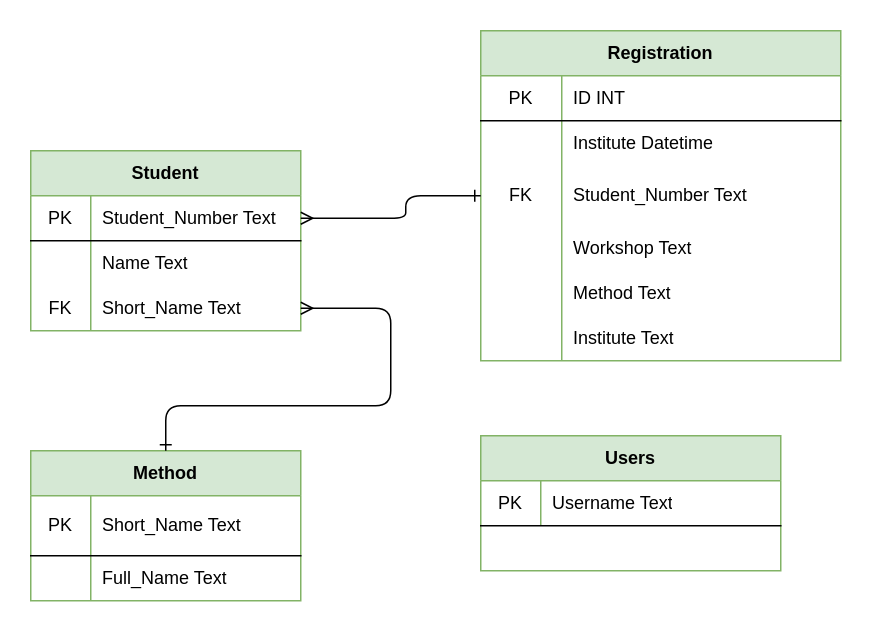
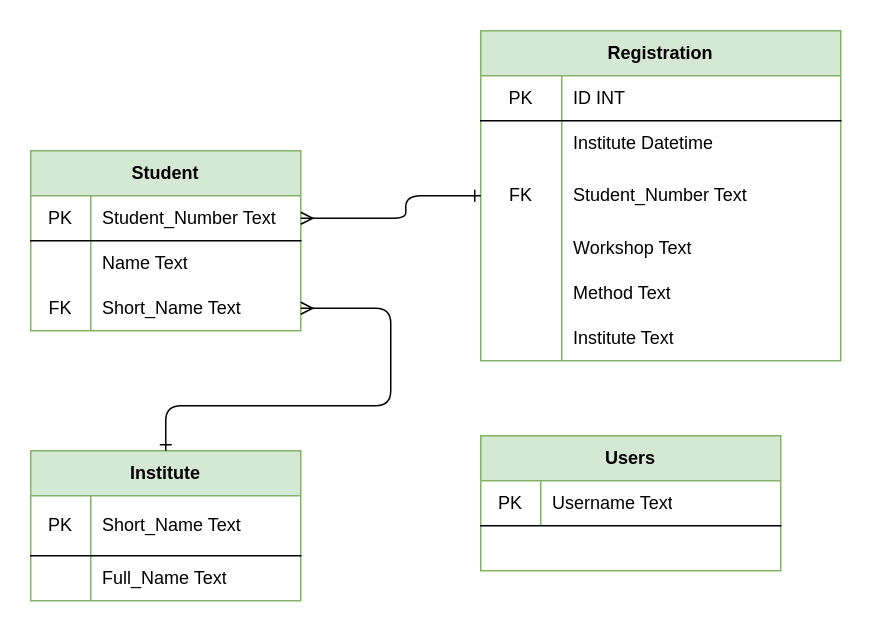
(166, 473) -> (166, 473)
